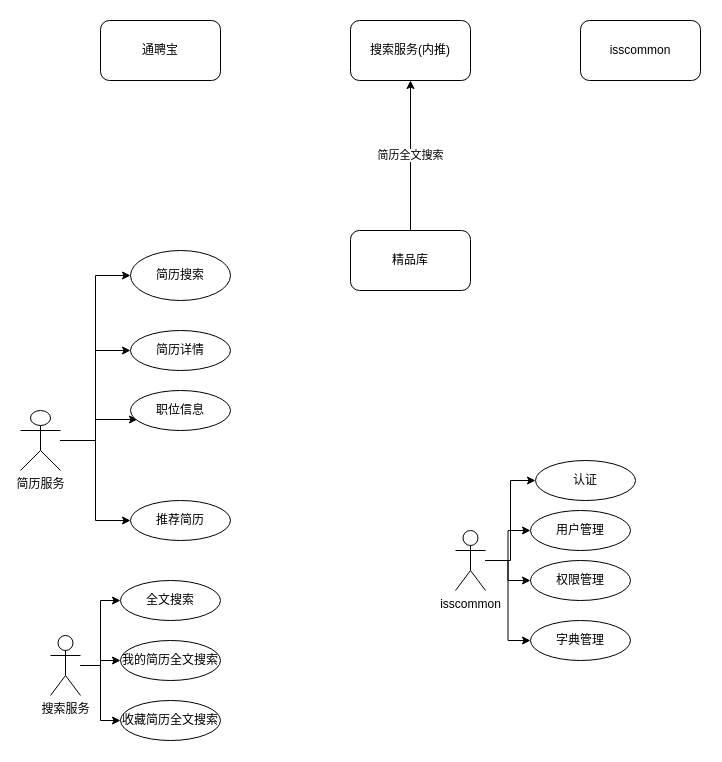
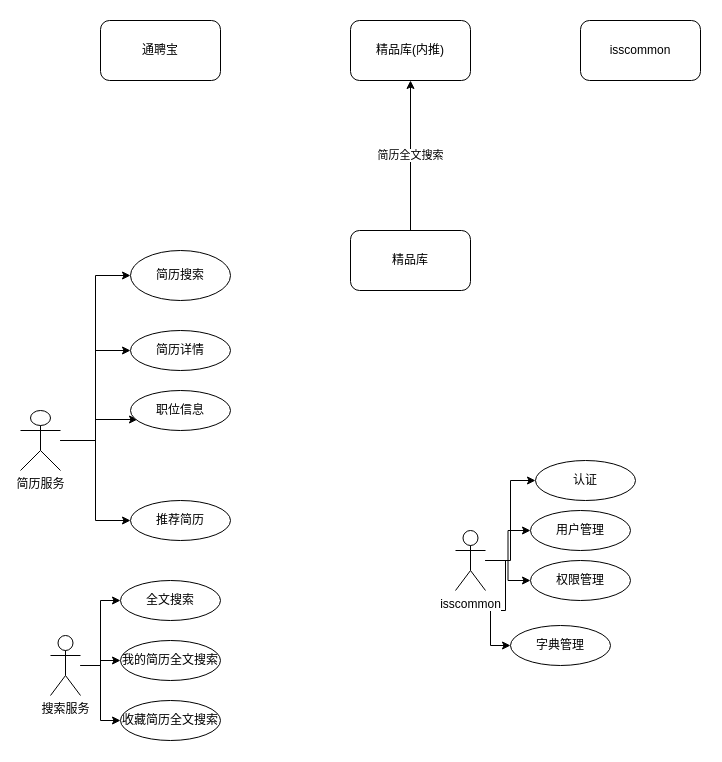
(411, 51) -> (411, 51)
(581, 641) -> (561, 646)
